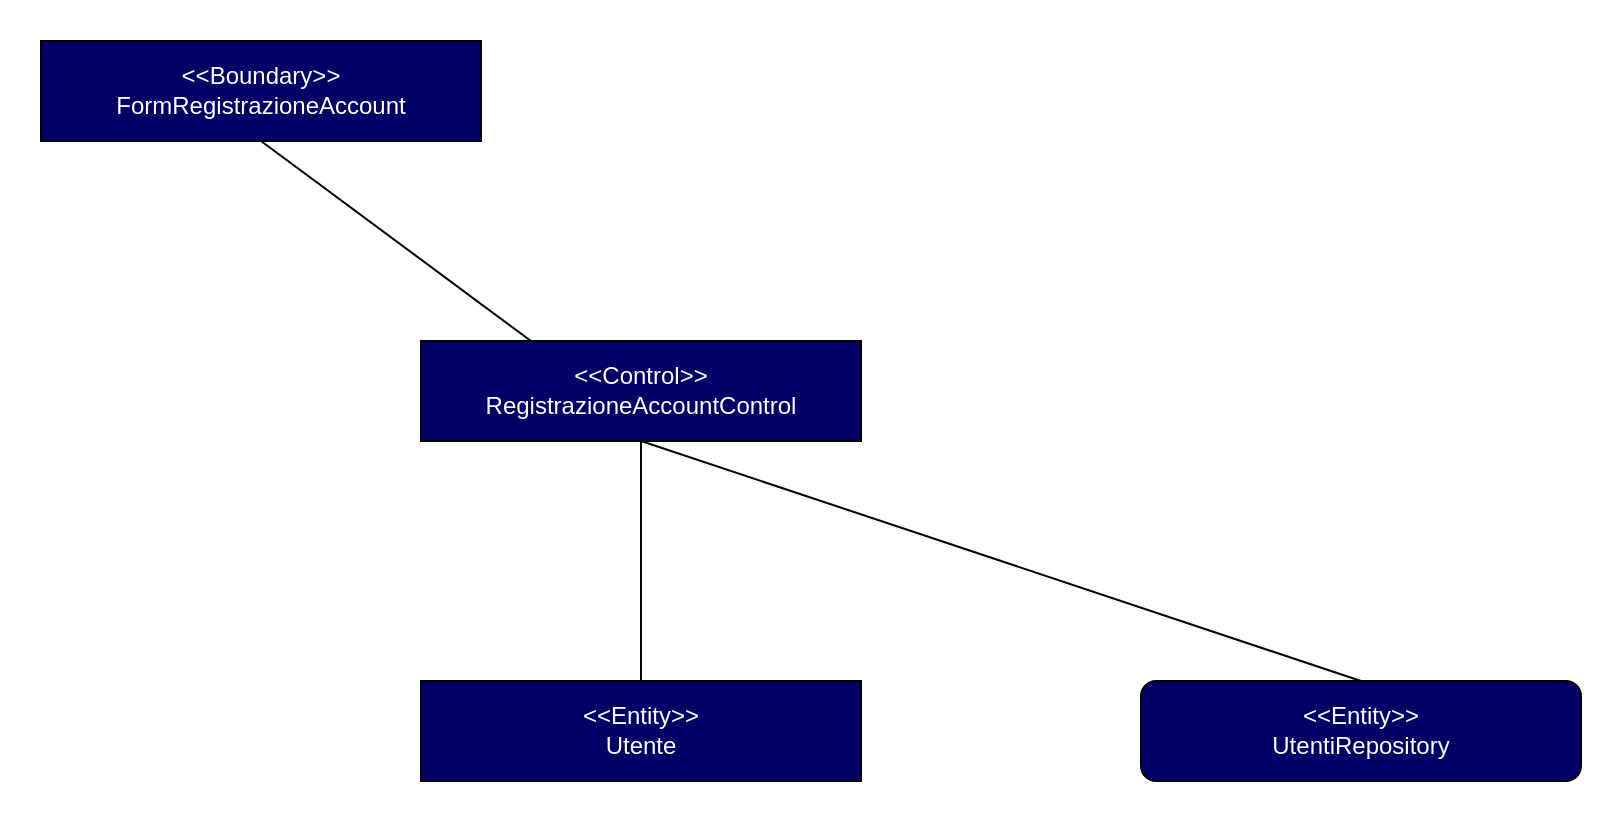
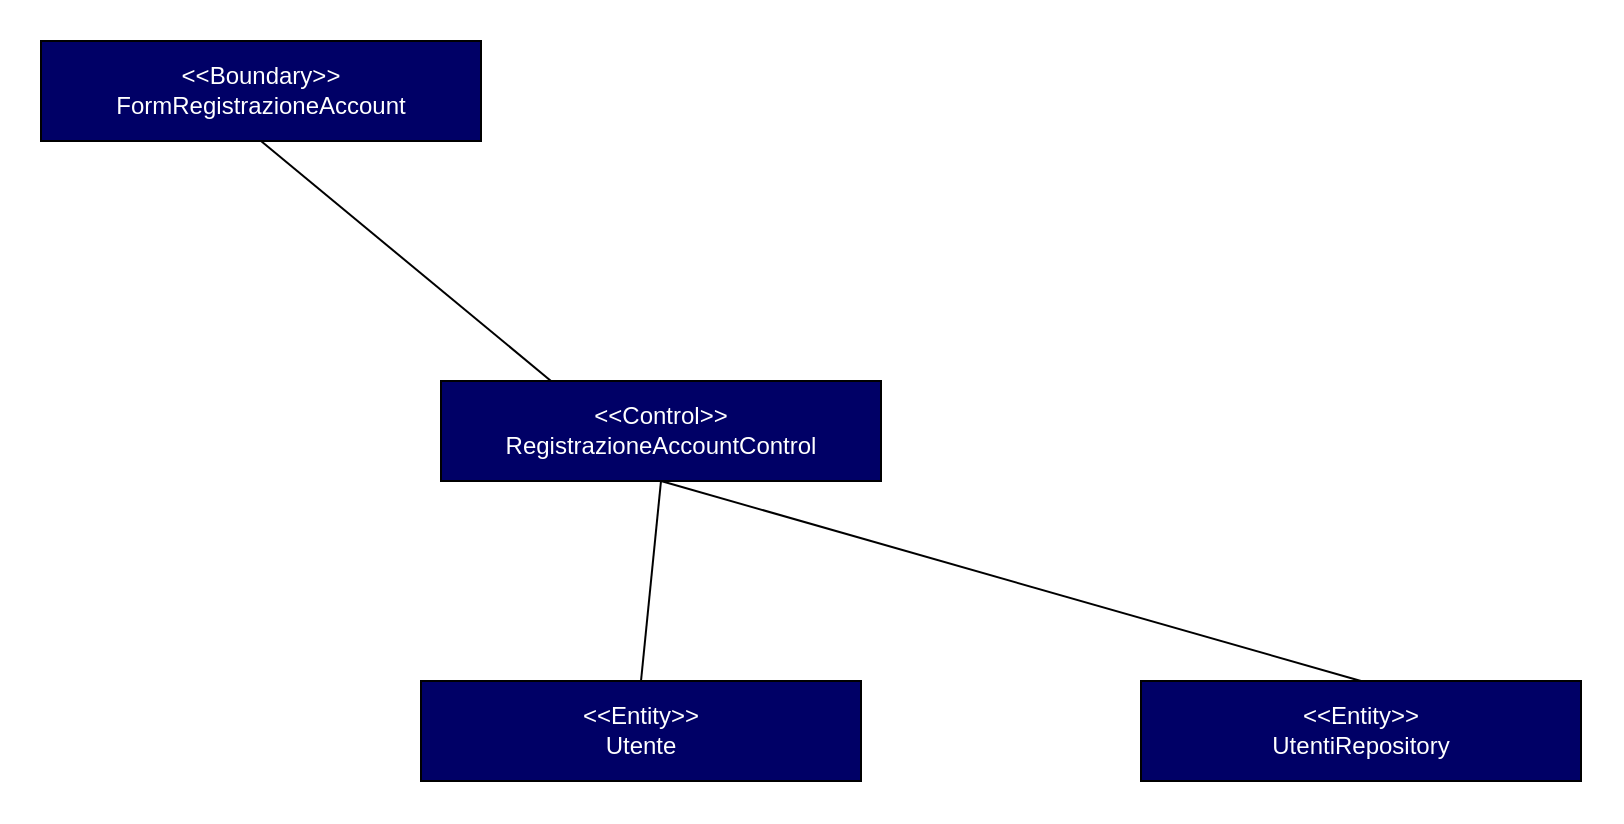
(641, 391) -> (661, 431)
(1361, 731) -> (1361, 731)
